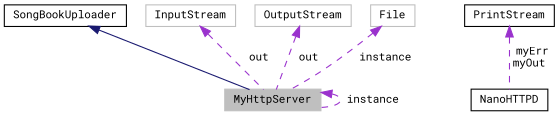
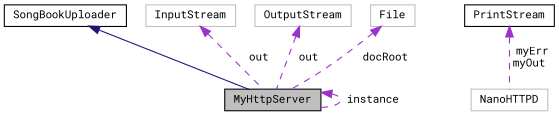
(383, 58) -> (383, 58)
(273, 100) -> (273, 100)
(509, 100) -> (509, 100)
